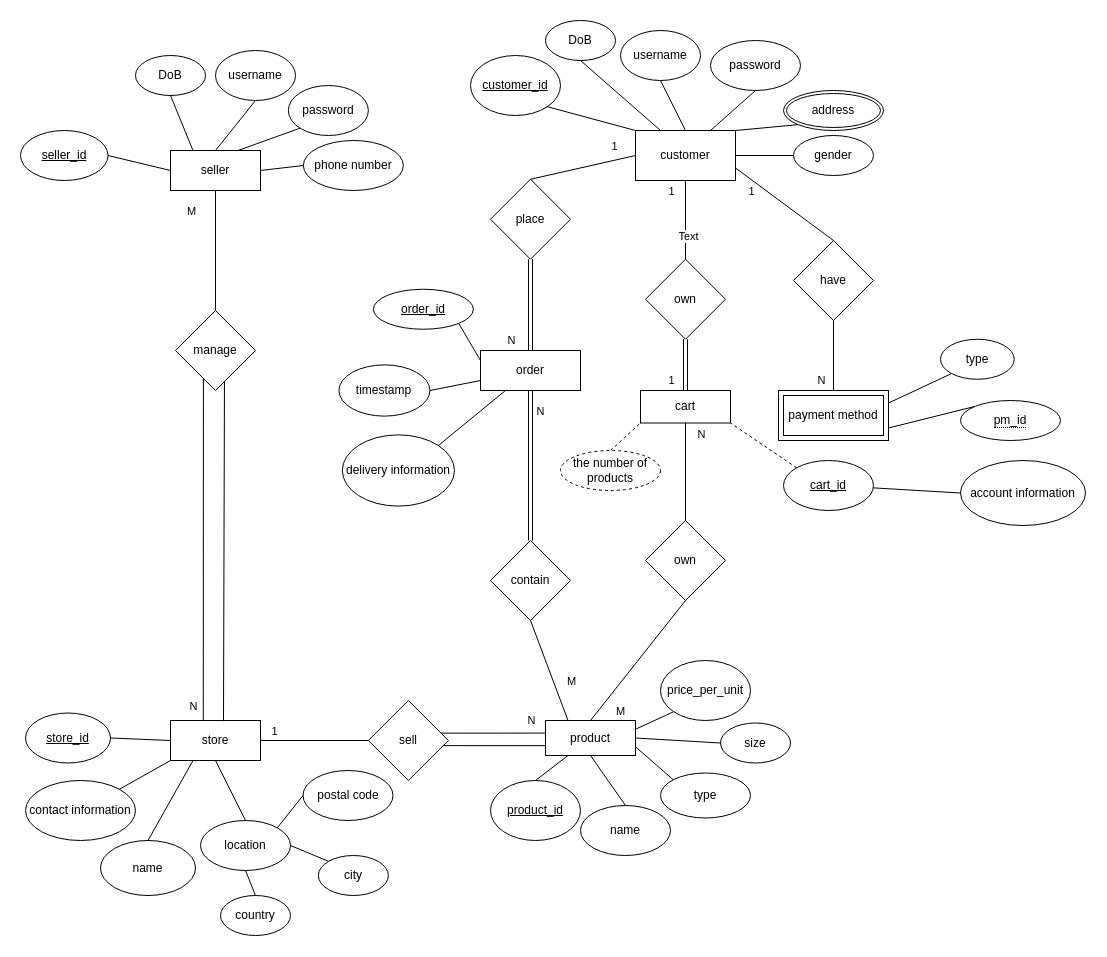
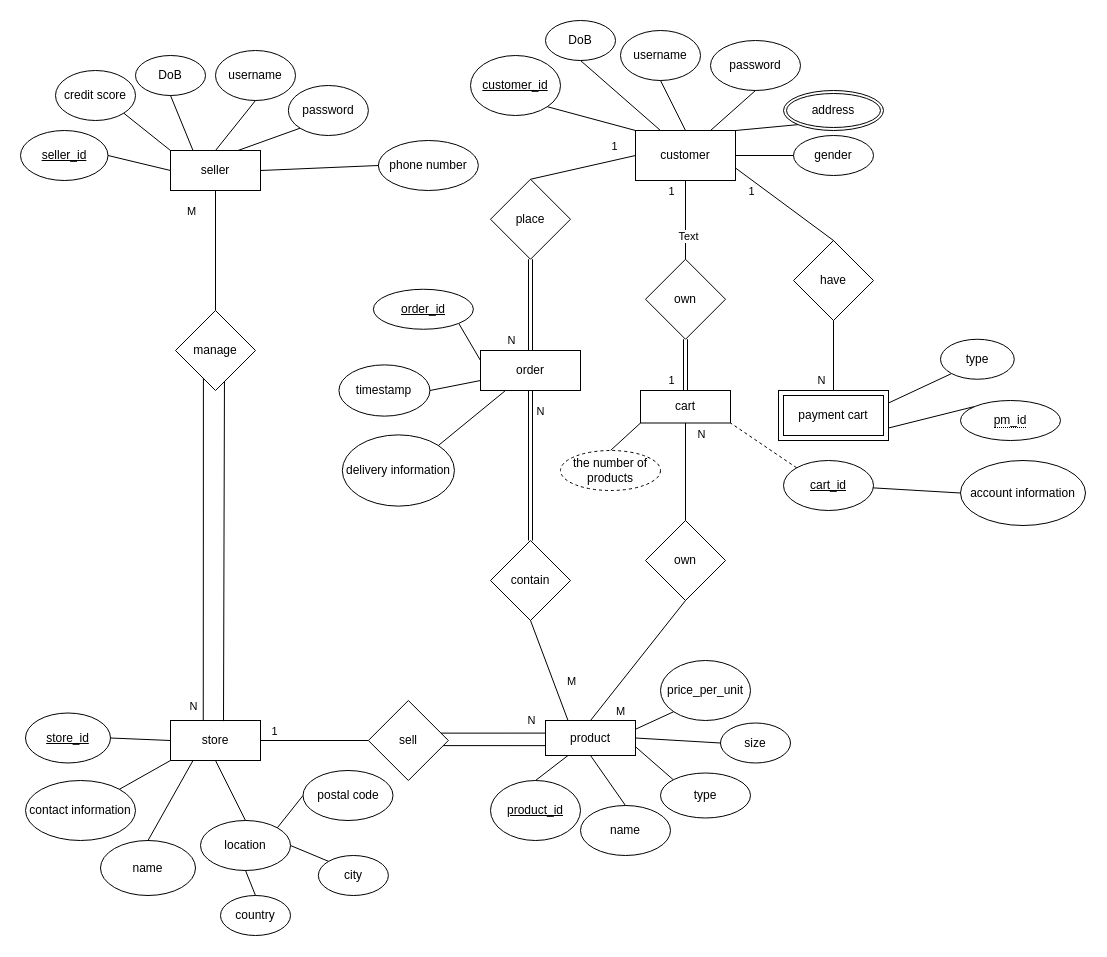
none -> (96, 96)
none -> (148, 132)
(353, 166) -> (428, 166)
(834, 416) -> (834, 416)
(625, 437) -> (625, 437)
